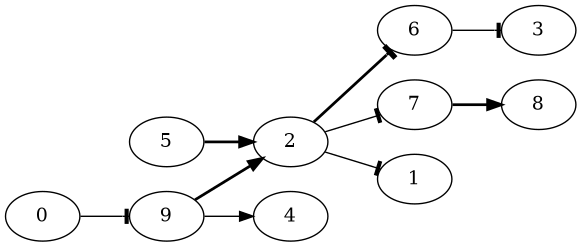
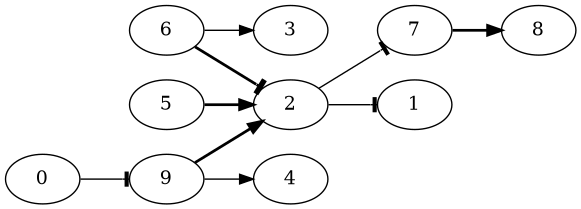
(473, 30) -> (222, 30)
(350, 88) -> (226, 66)
